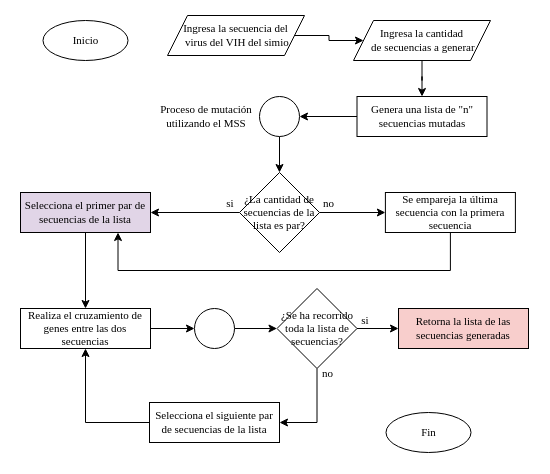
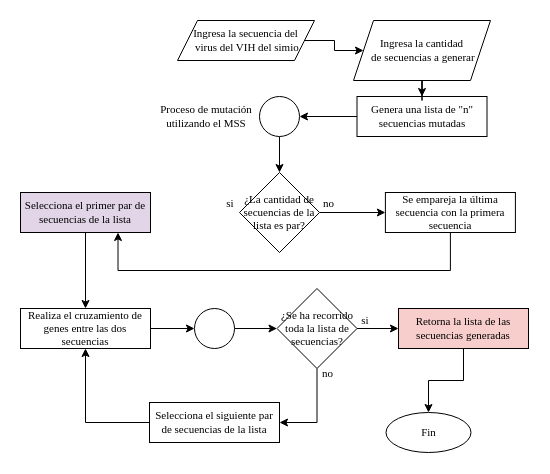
(236, 36) -> (246, 41)
(86, 41) -> none
(422, 41) -> (422, 51)
(198, 213) -> none
none -> (450, 381)
